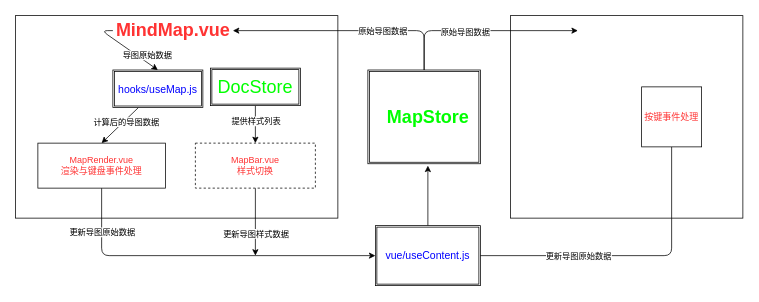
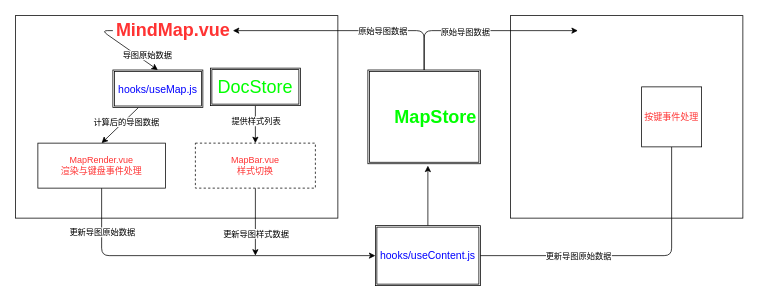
(428, 117) -> (435, 117)
(428, 255) -> (428, 255)
